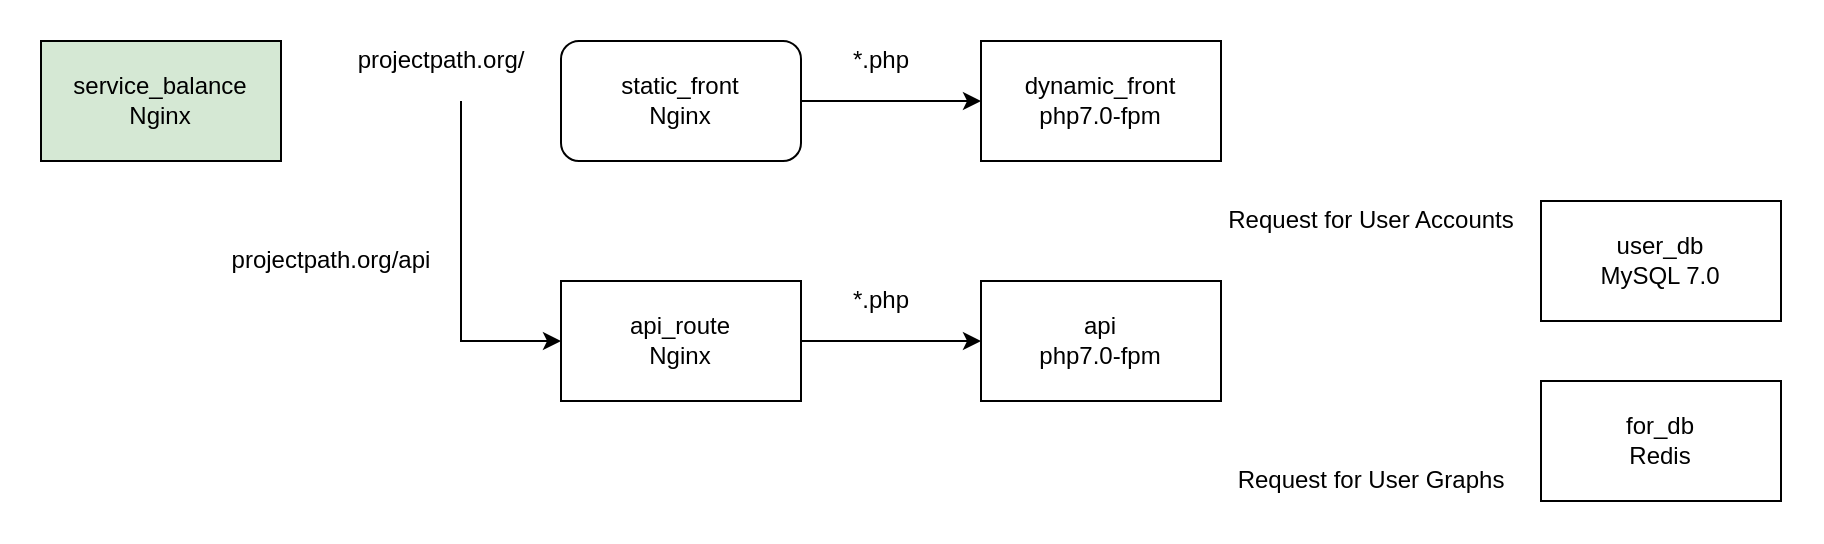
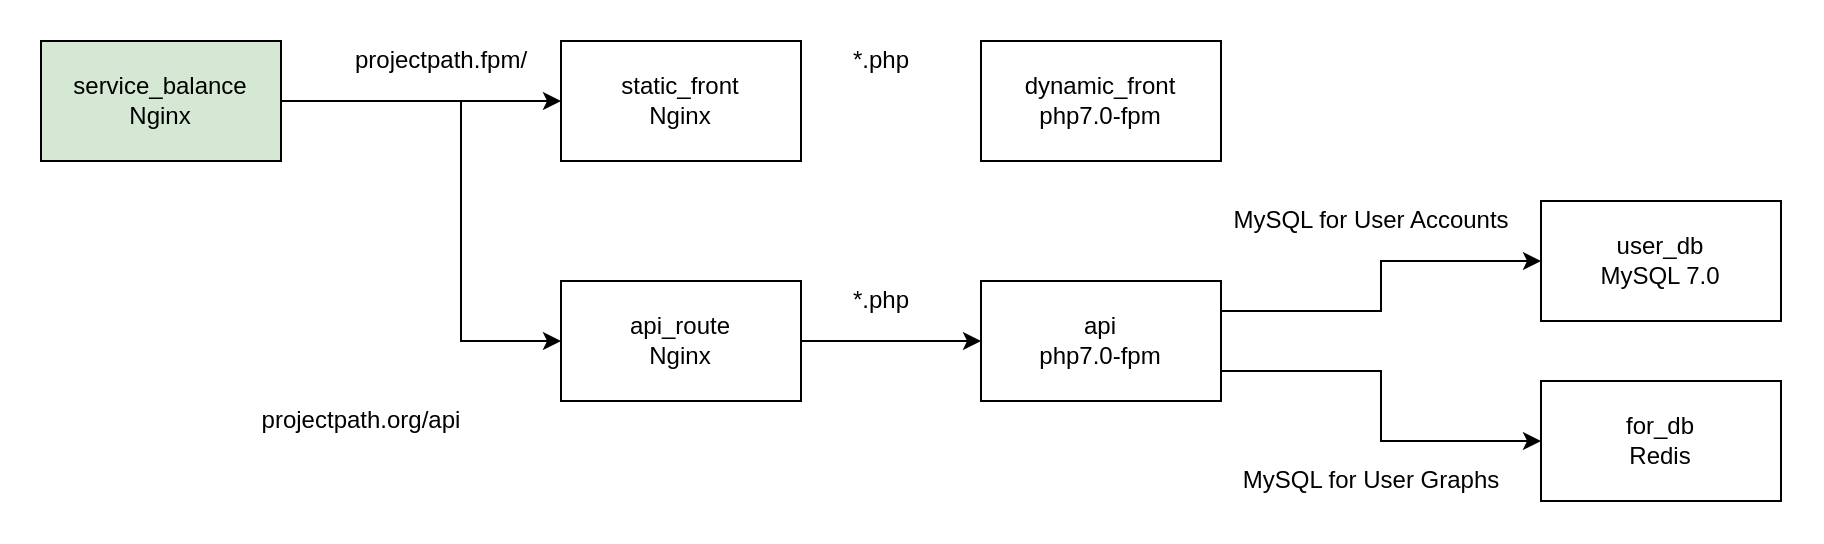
(442, 61) -> (442, 61)
none -> (414, 101)
(681, 101) -> (681, 101)
(884, 101) -> none
(1372, 221) -> (1372, 221)
(331, 261) -> (361, 421)
none -> (1381, 293)
none -> (1381, 399)
(1372, 481) -> (1372, 481)
